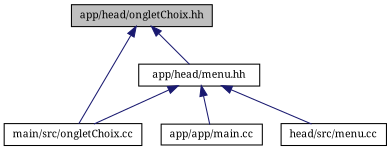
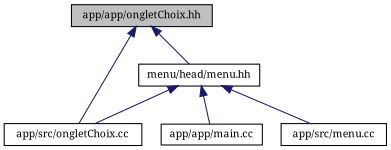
(142, 16) -> (142, 16)
(199, 75) -> (199, 75)
(73, 135) -> (73, 135)
(334, 135) -> (334, 135)
